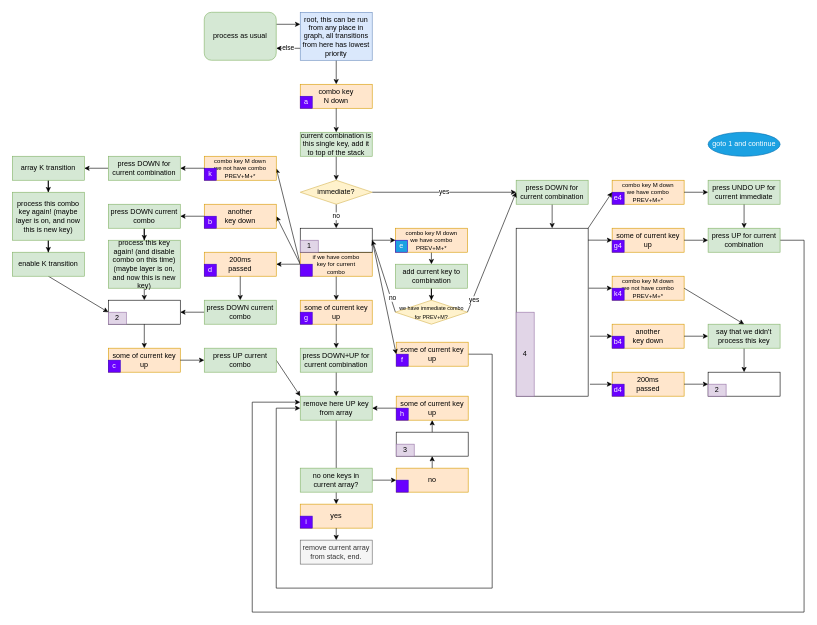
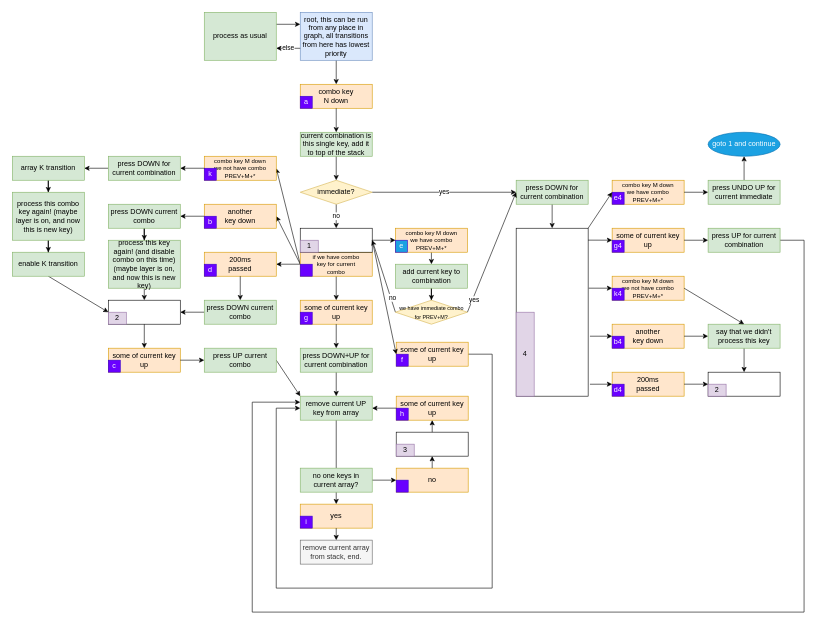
(240, 36) -> (240, 36)
(744, 222) -> (744, 161)
(336, 408) -> (336, 408)
